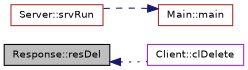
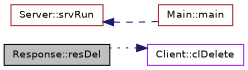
(125, 8) -> (136, 22)
(134, 62) -> (123, 48)
